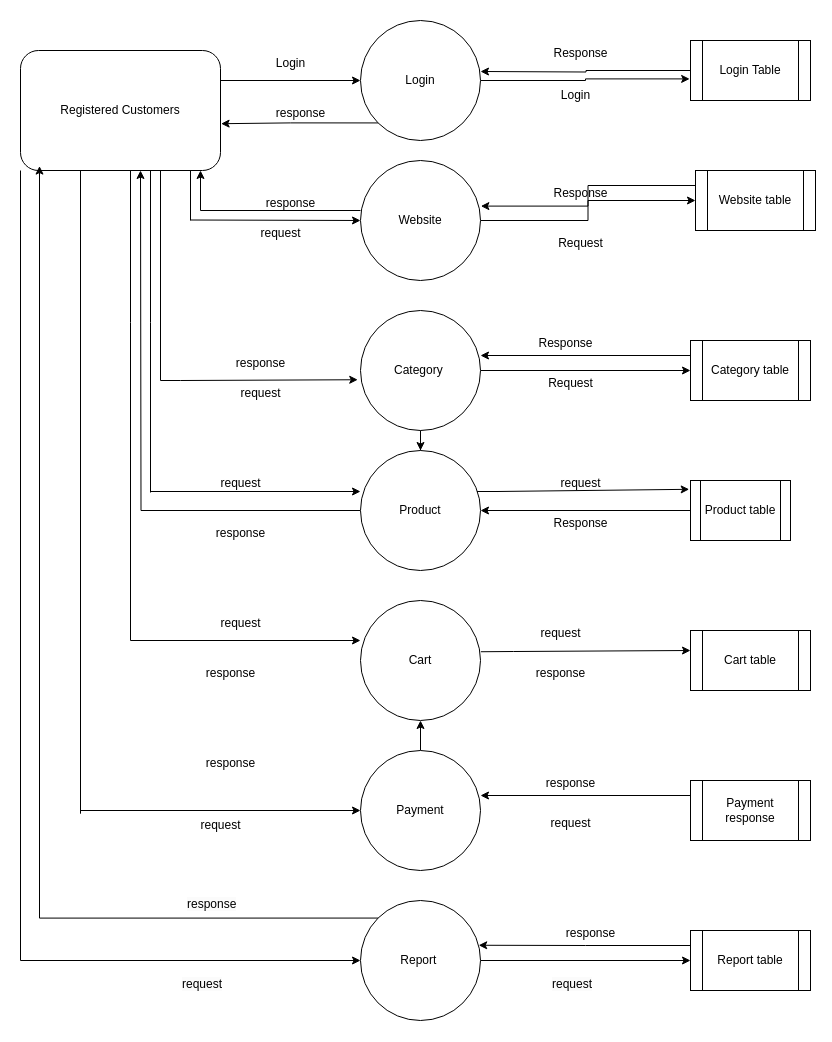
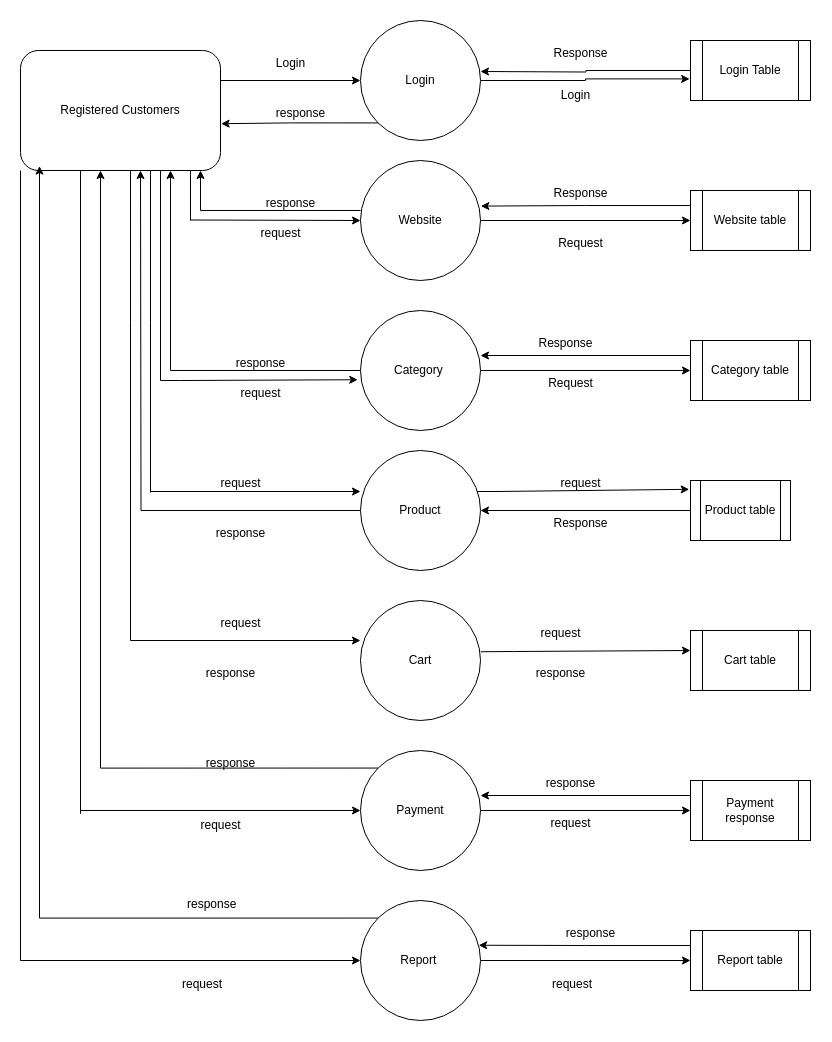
(756, 201) -> (751, 221)
(421, 445) -> (171, 369)
none -> (101, 611)
(421, 732) -> (582, 811)
